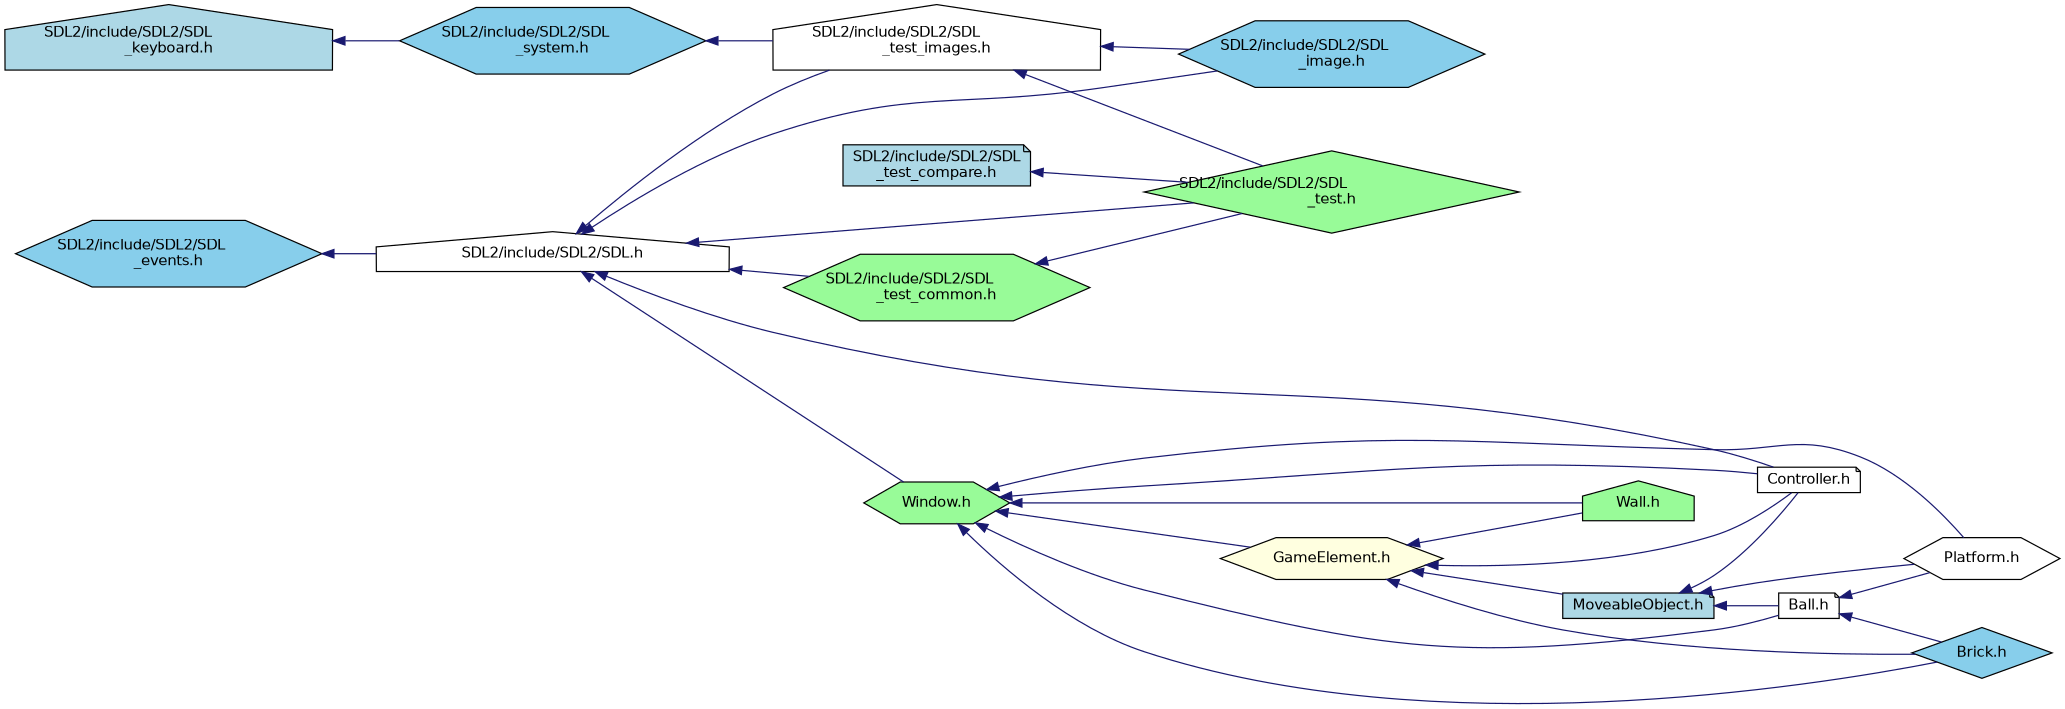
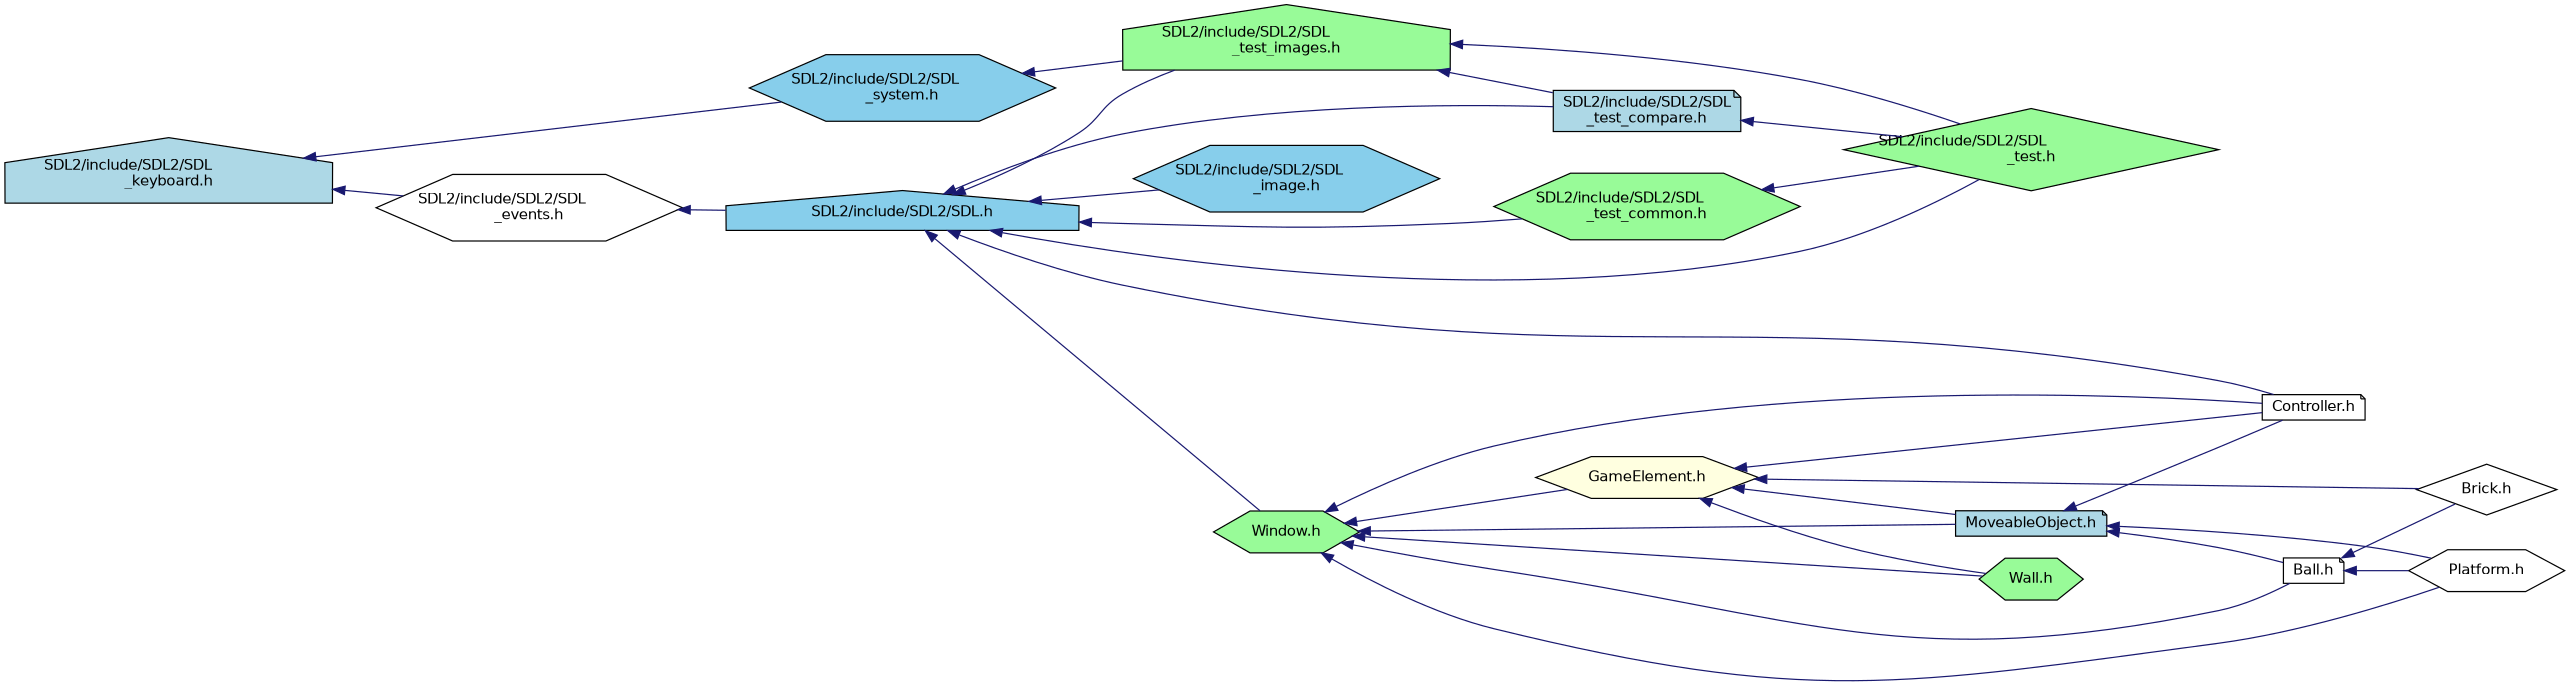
(937, 41) -> (1287, 41)
(1151, 48) -> (1501, 83)
none -> (1249, 116)
none -> (374, 193)
(169, 254) -> (529, 208)
(553, 254) -> (902, 213)
(1638, 503) -> (2031, 579)
(1982, 653) -> (2487, 490)
(1432, 700) -> (1663, 528)
